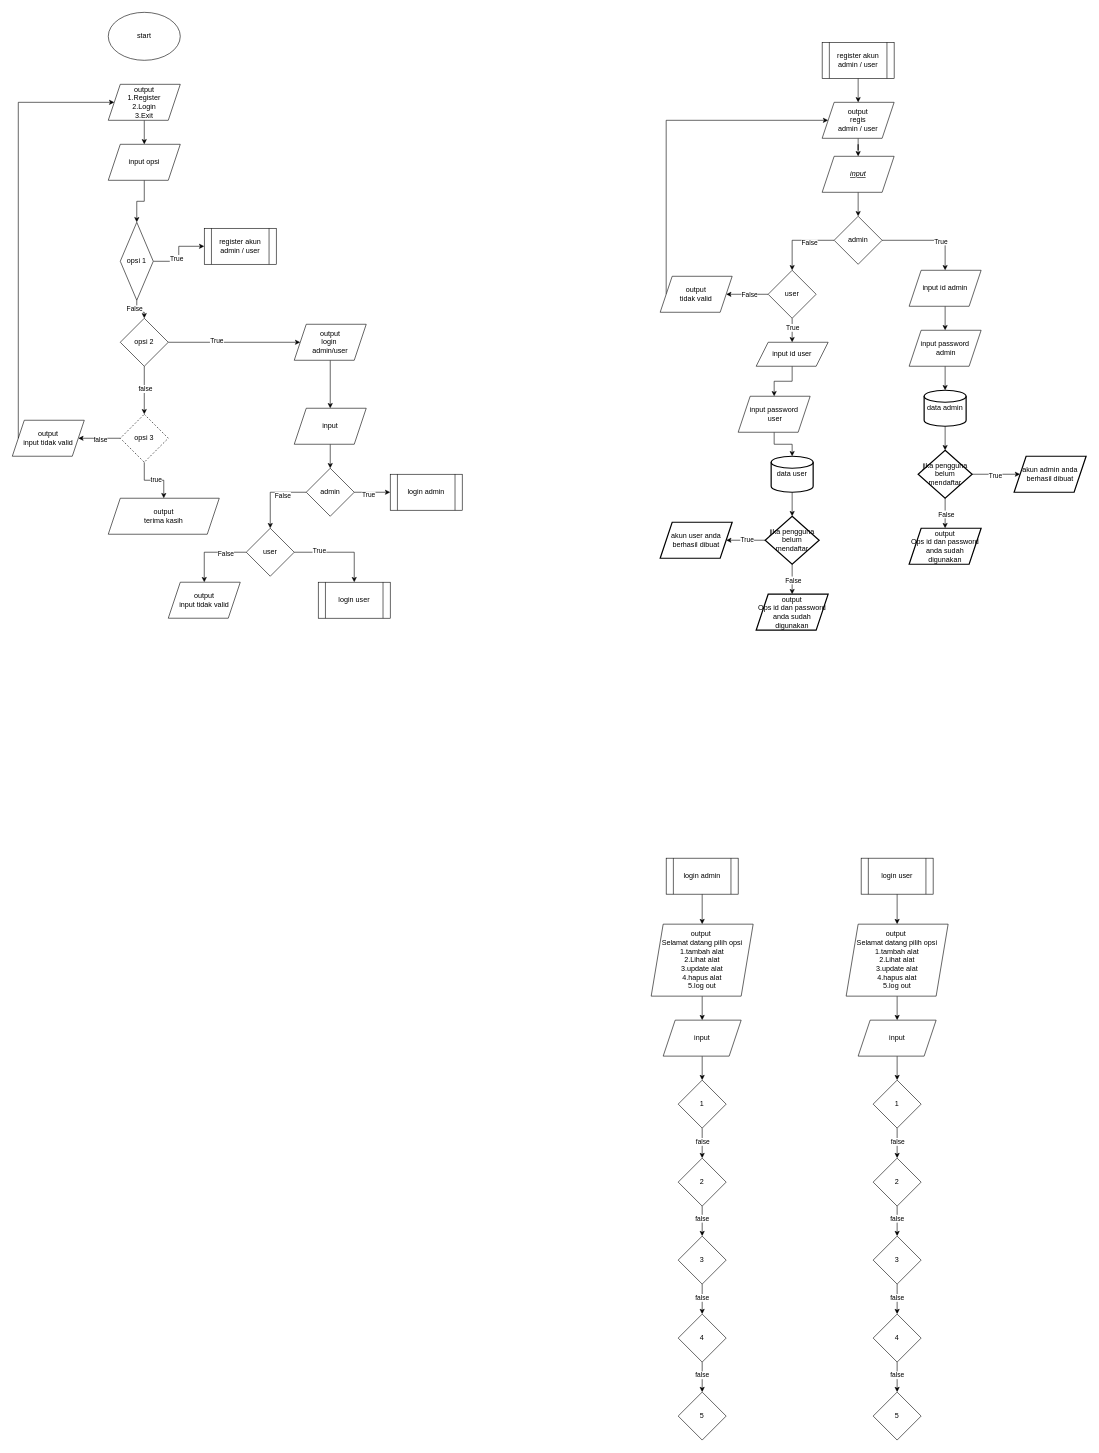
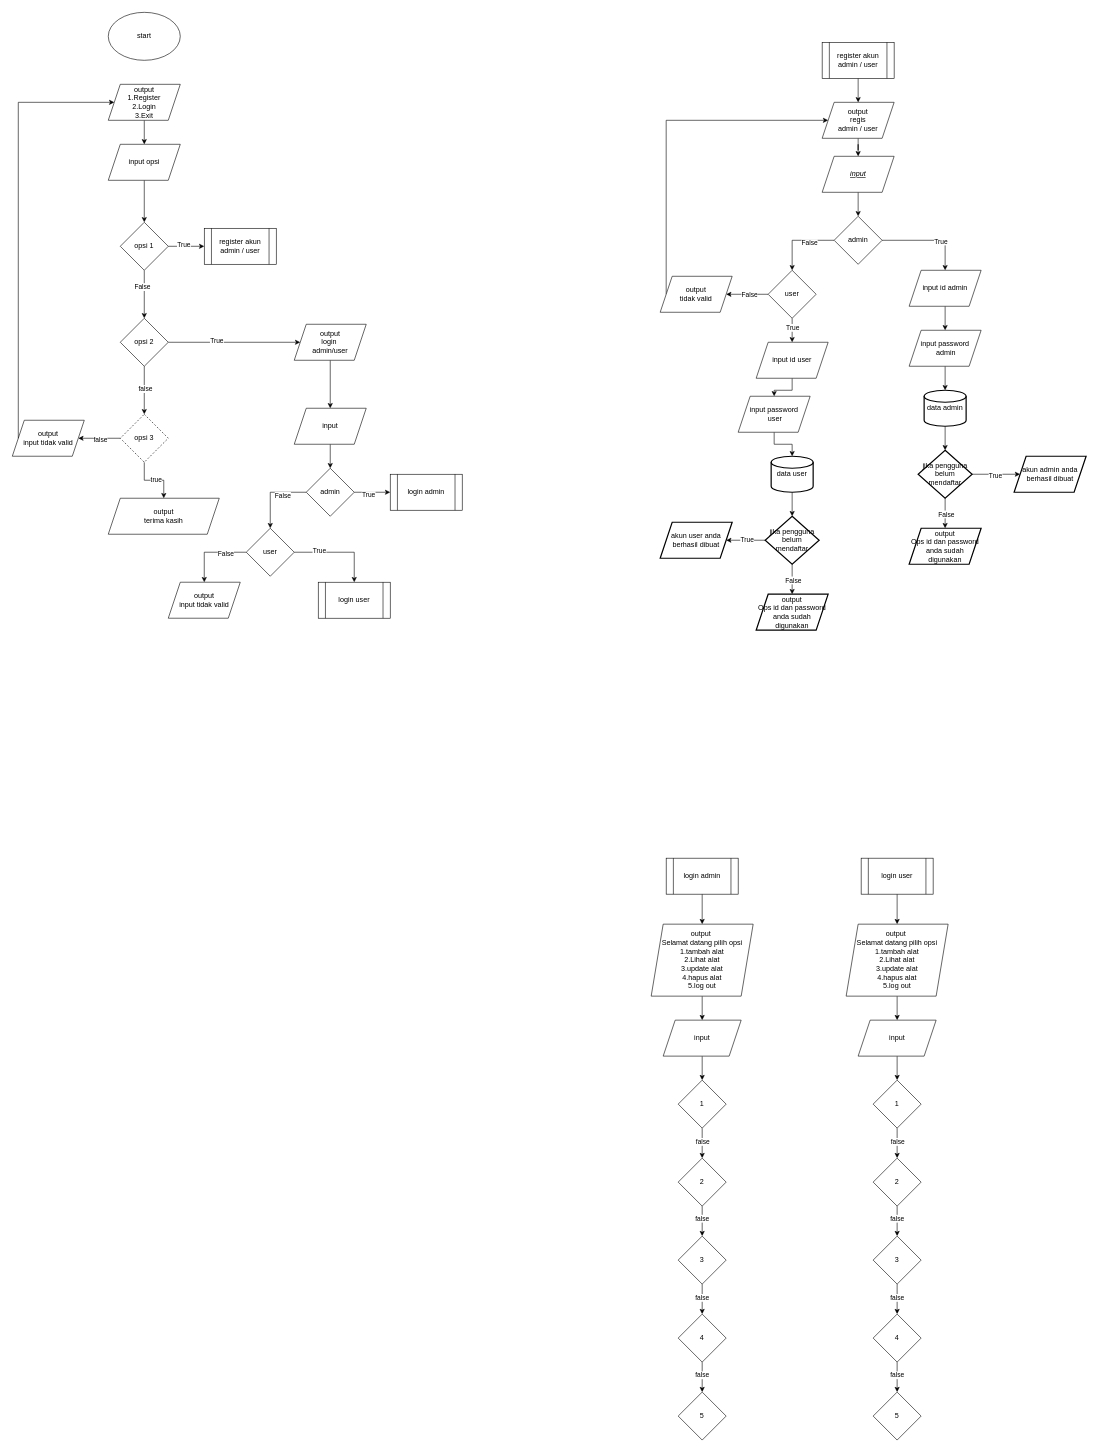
(137, 261) -> (144, 246)
(792, 354) -> (792, 360)
